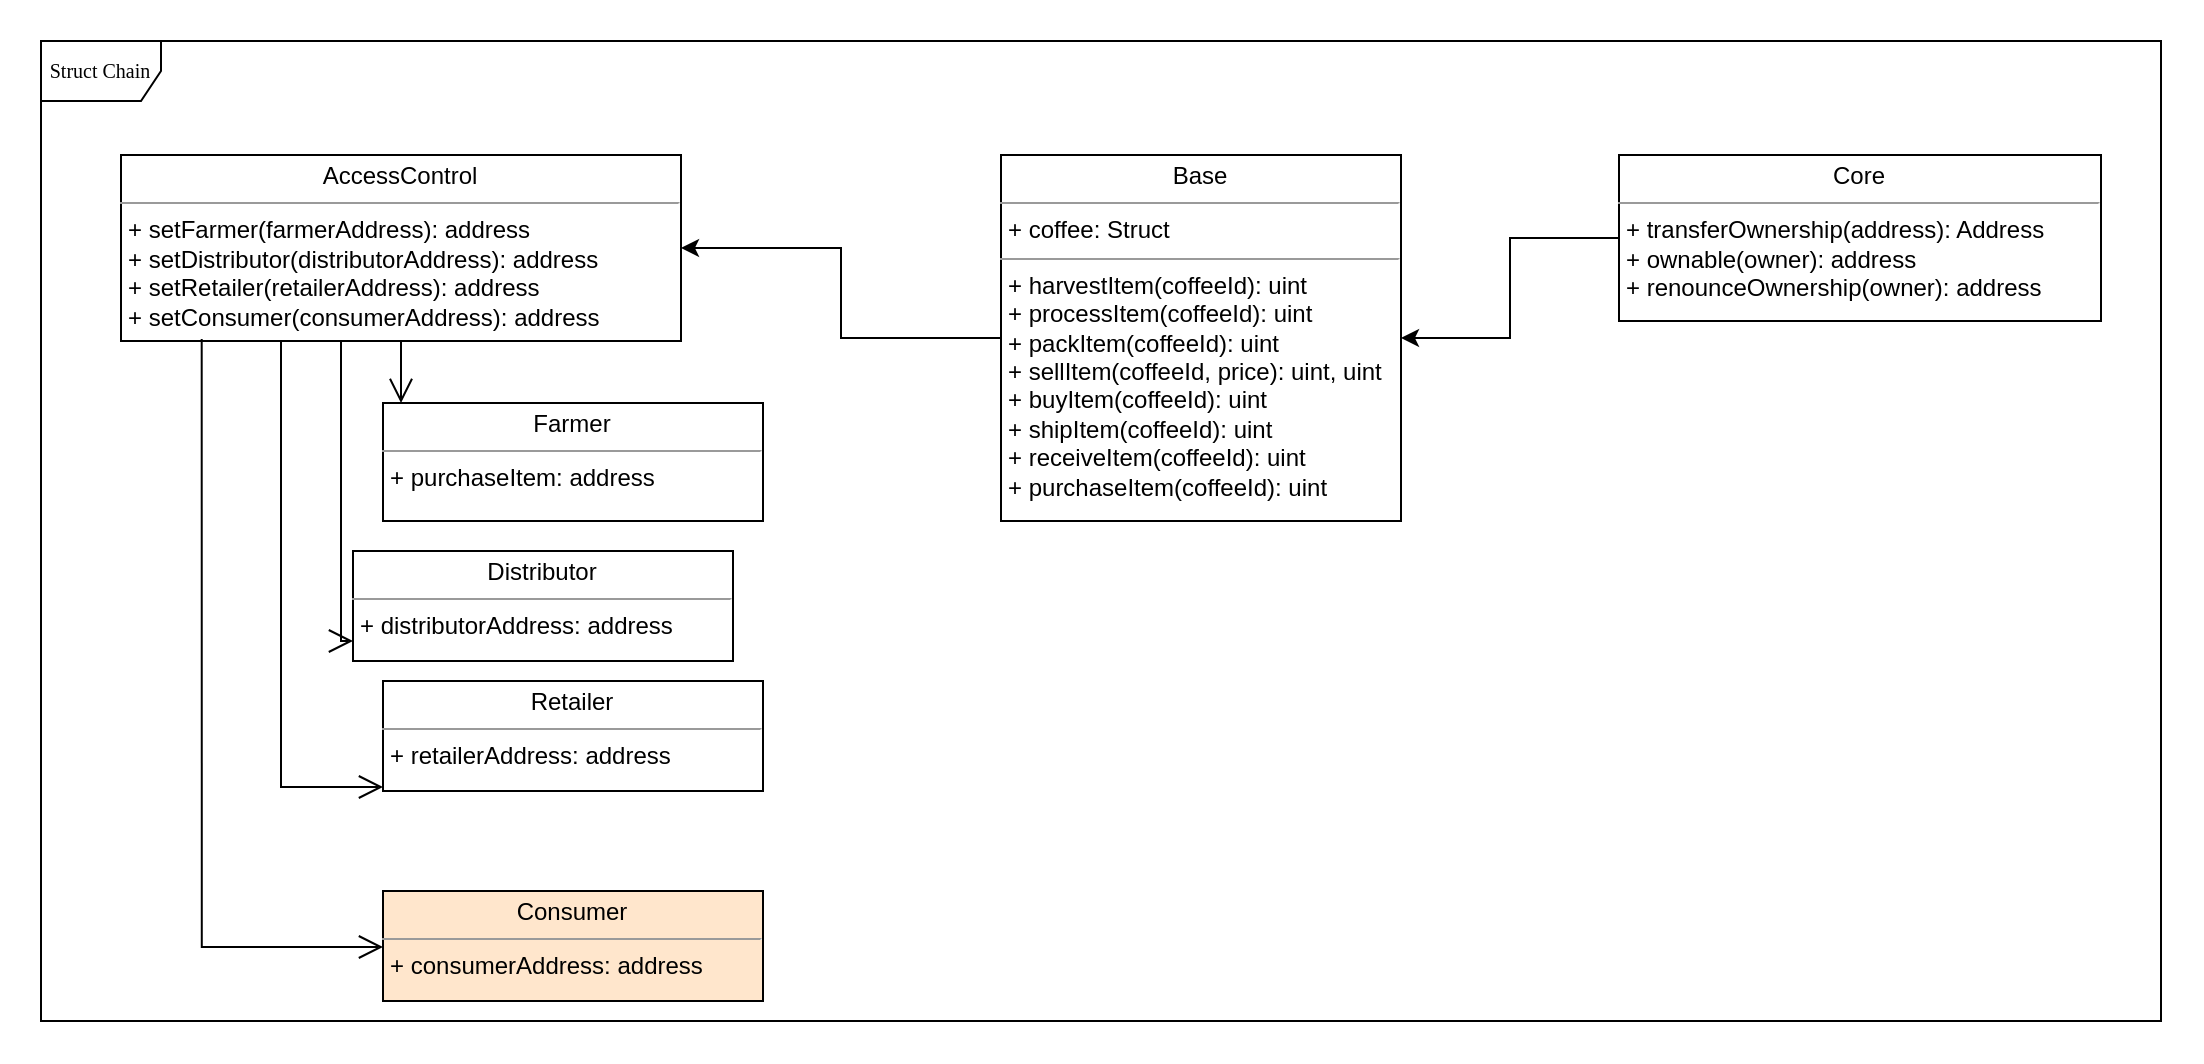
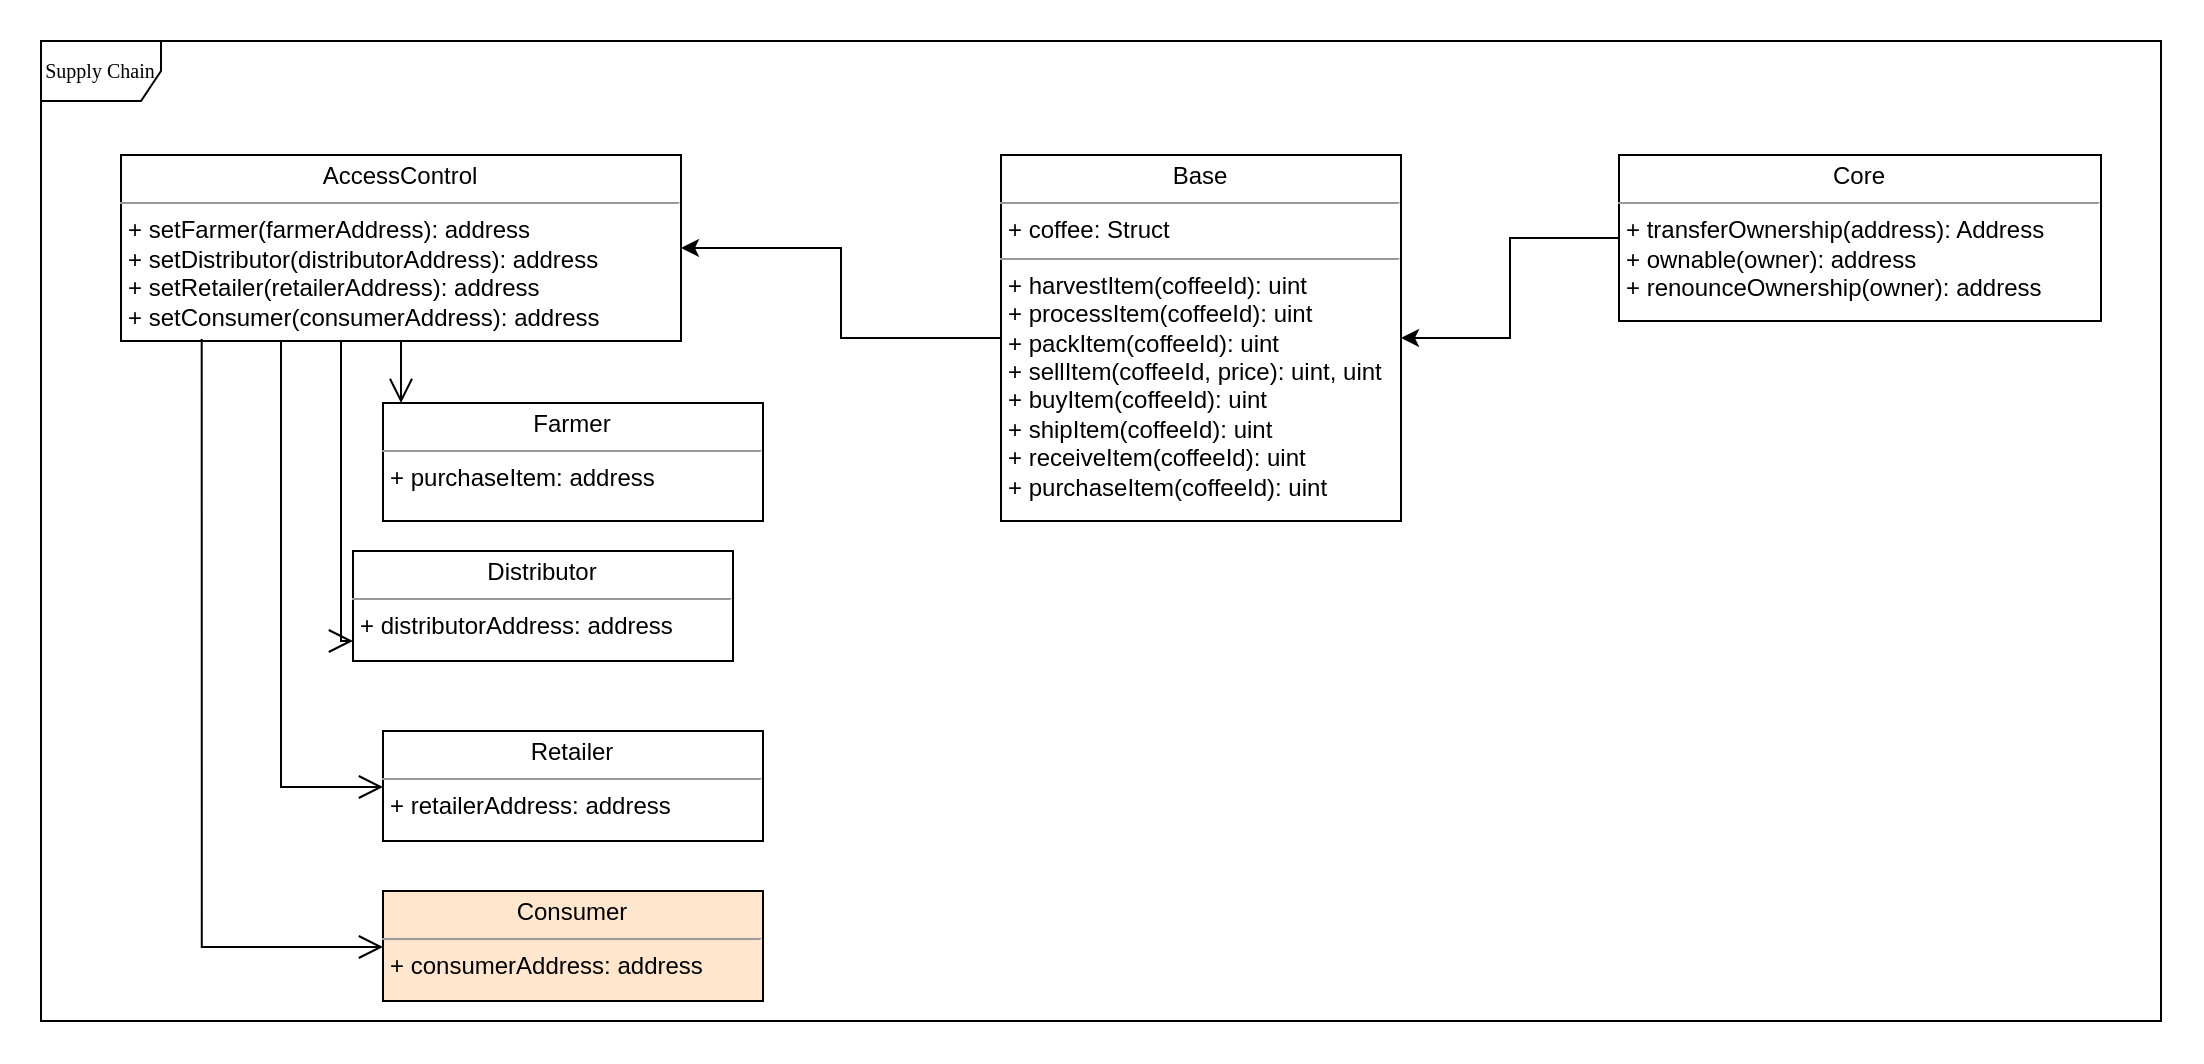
(101, 71) -> (101, 71)
(573, 736) -> (573, 786)
